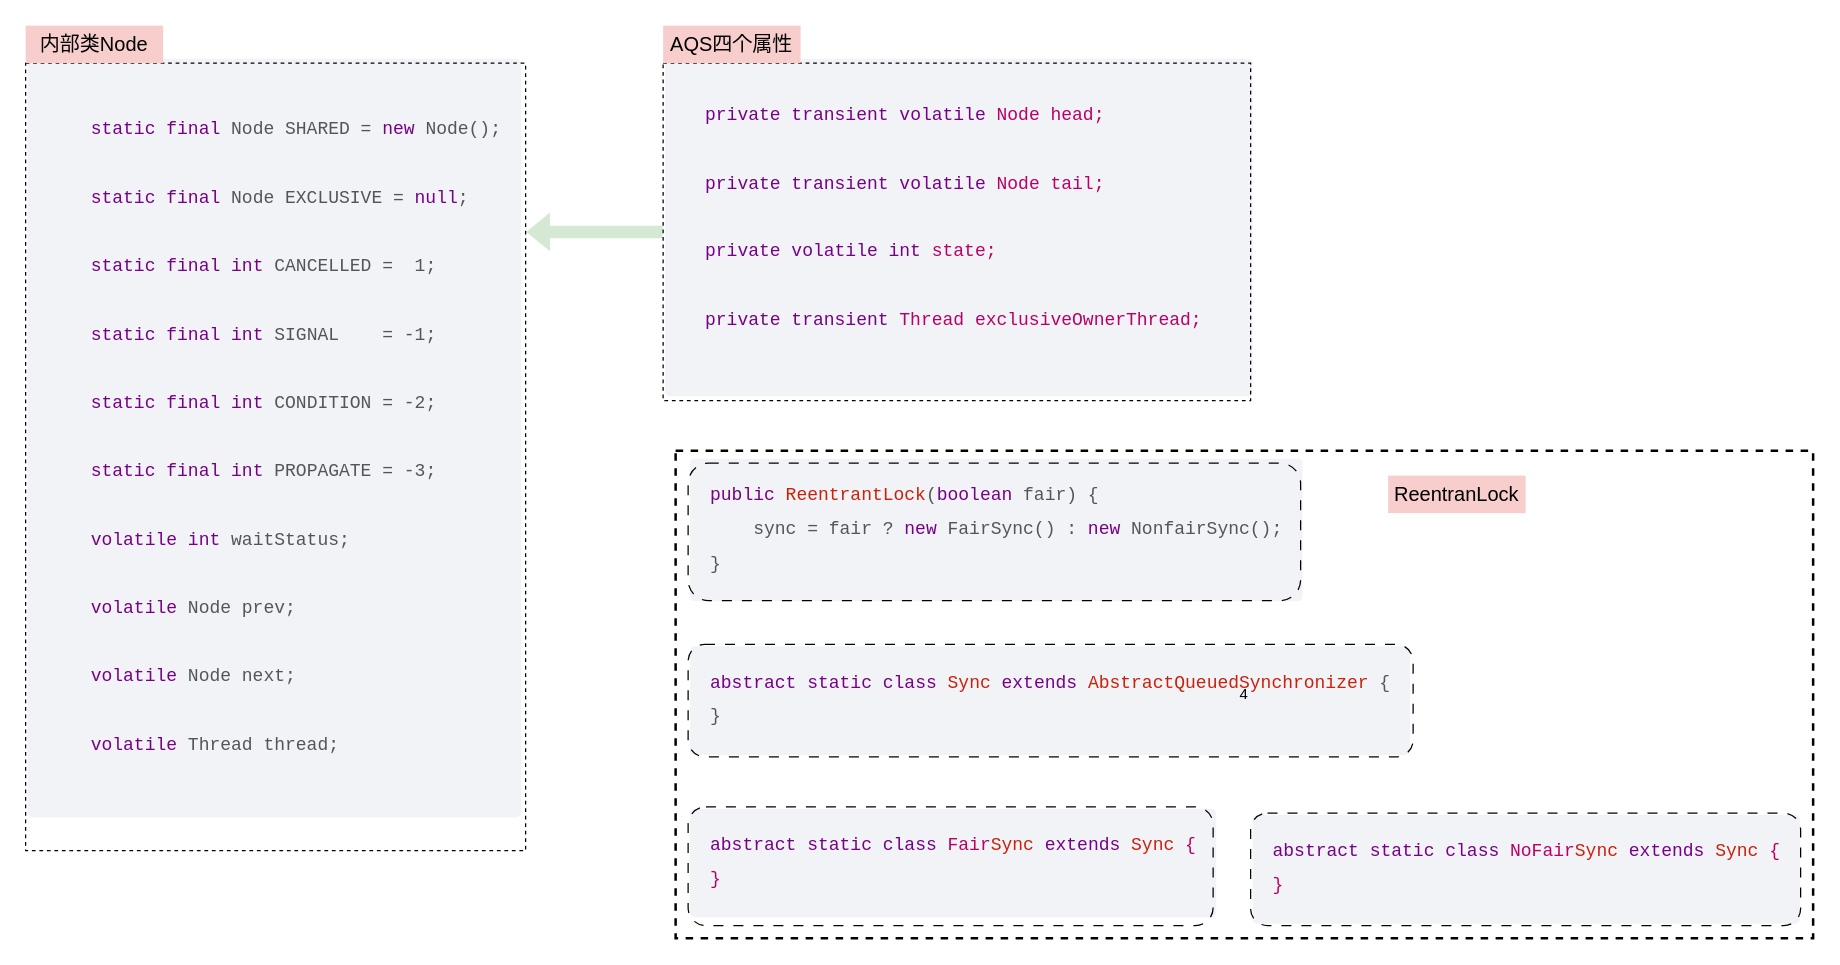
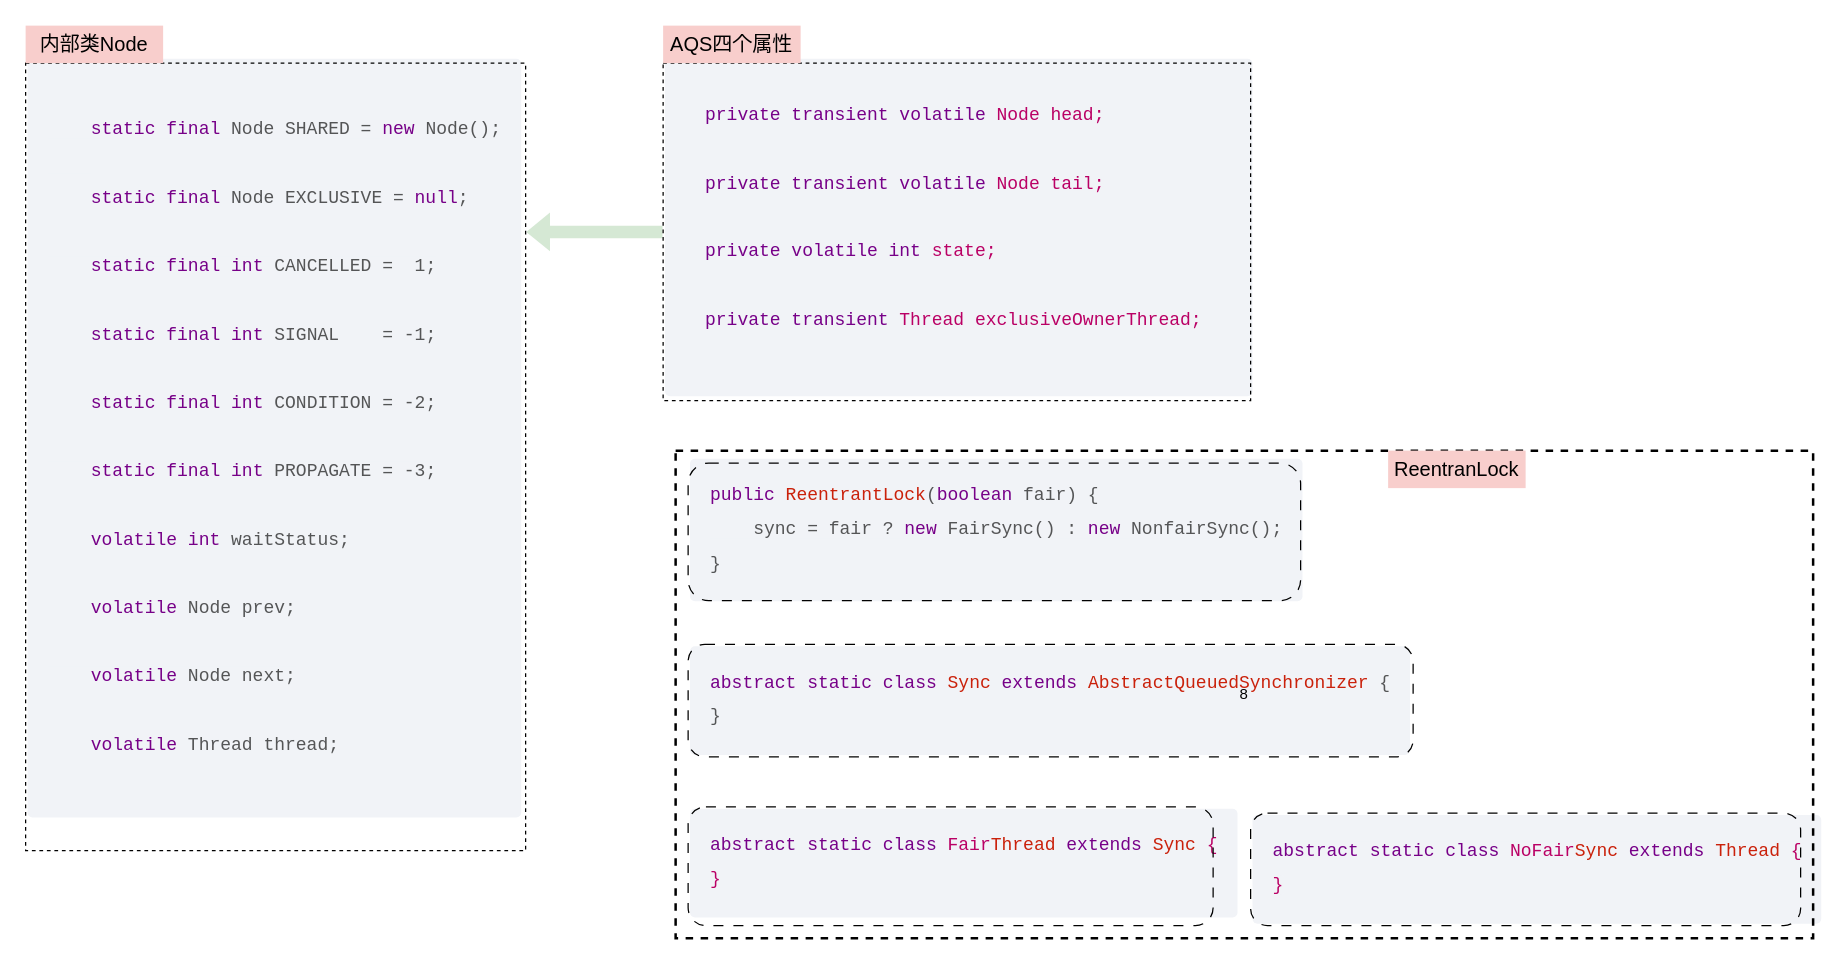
(1457, 494) -> (1457, 469)
(1244, 694) -> (1244, 694)
(862, 827) -> (870, 827)
(1433, 834) -> (1441, 834)
